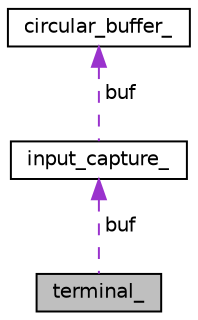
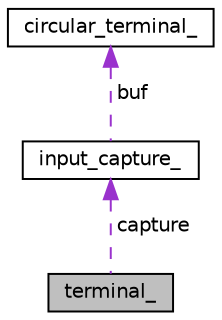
(99, 28) -> (111, 28)
(118, 226) -> (150, 226)
